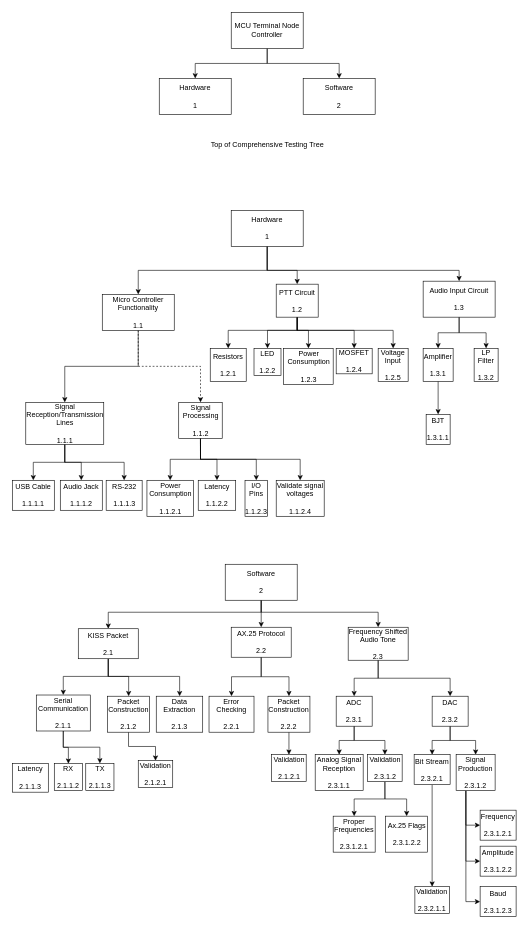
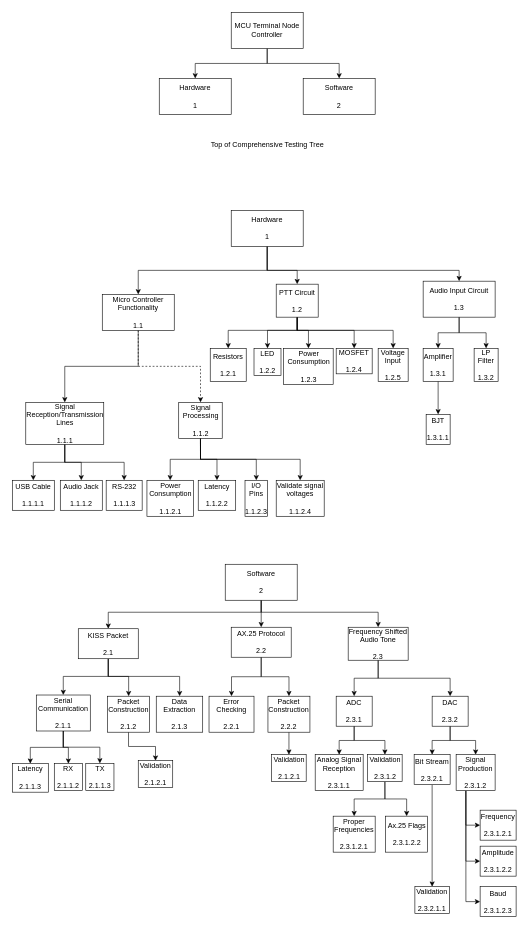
none -> (45, 747)
